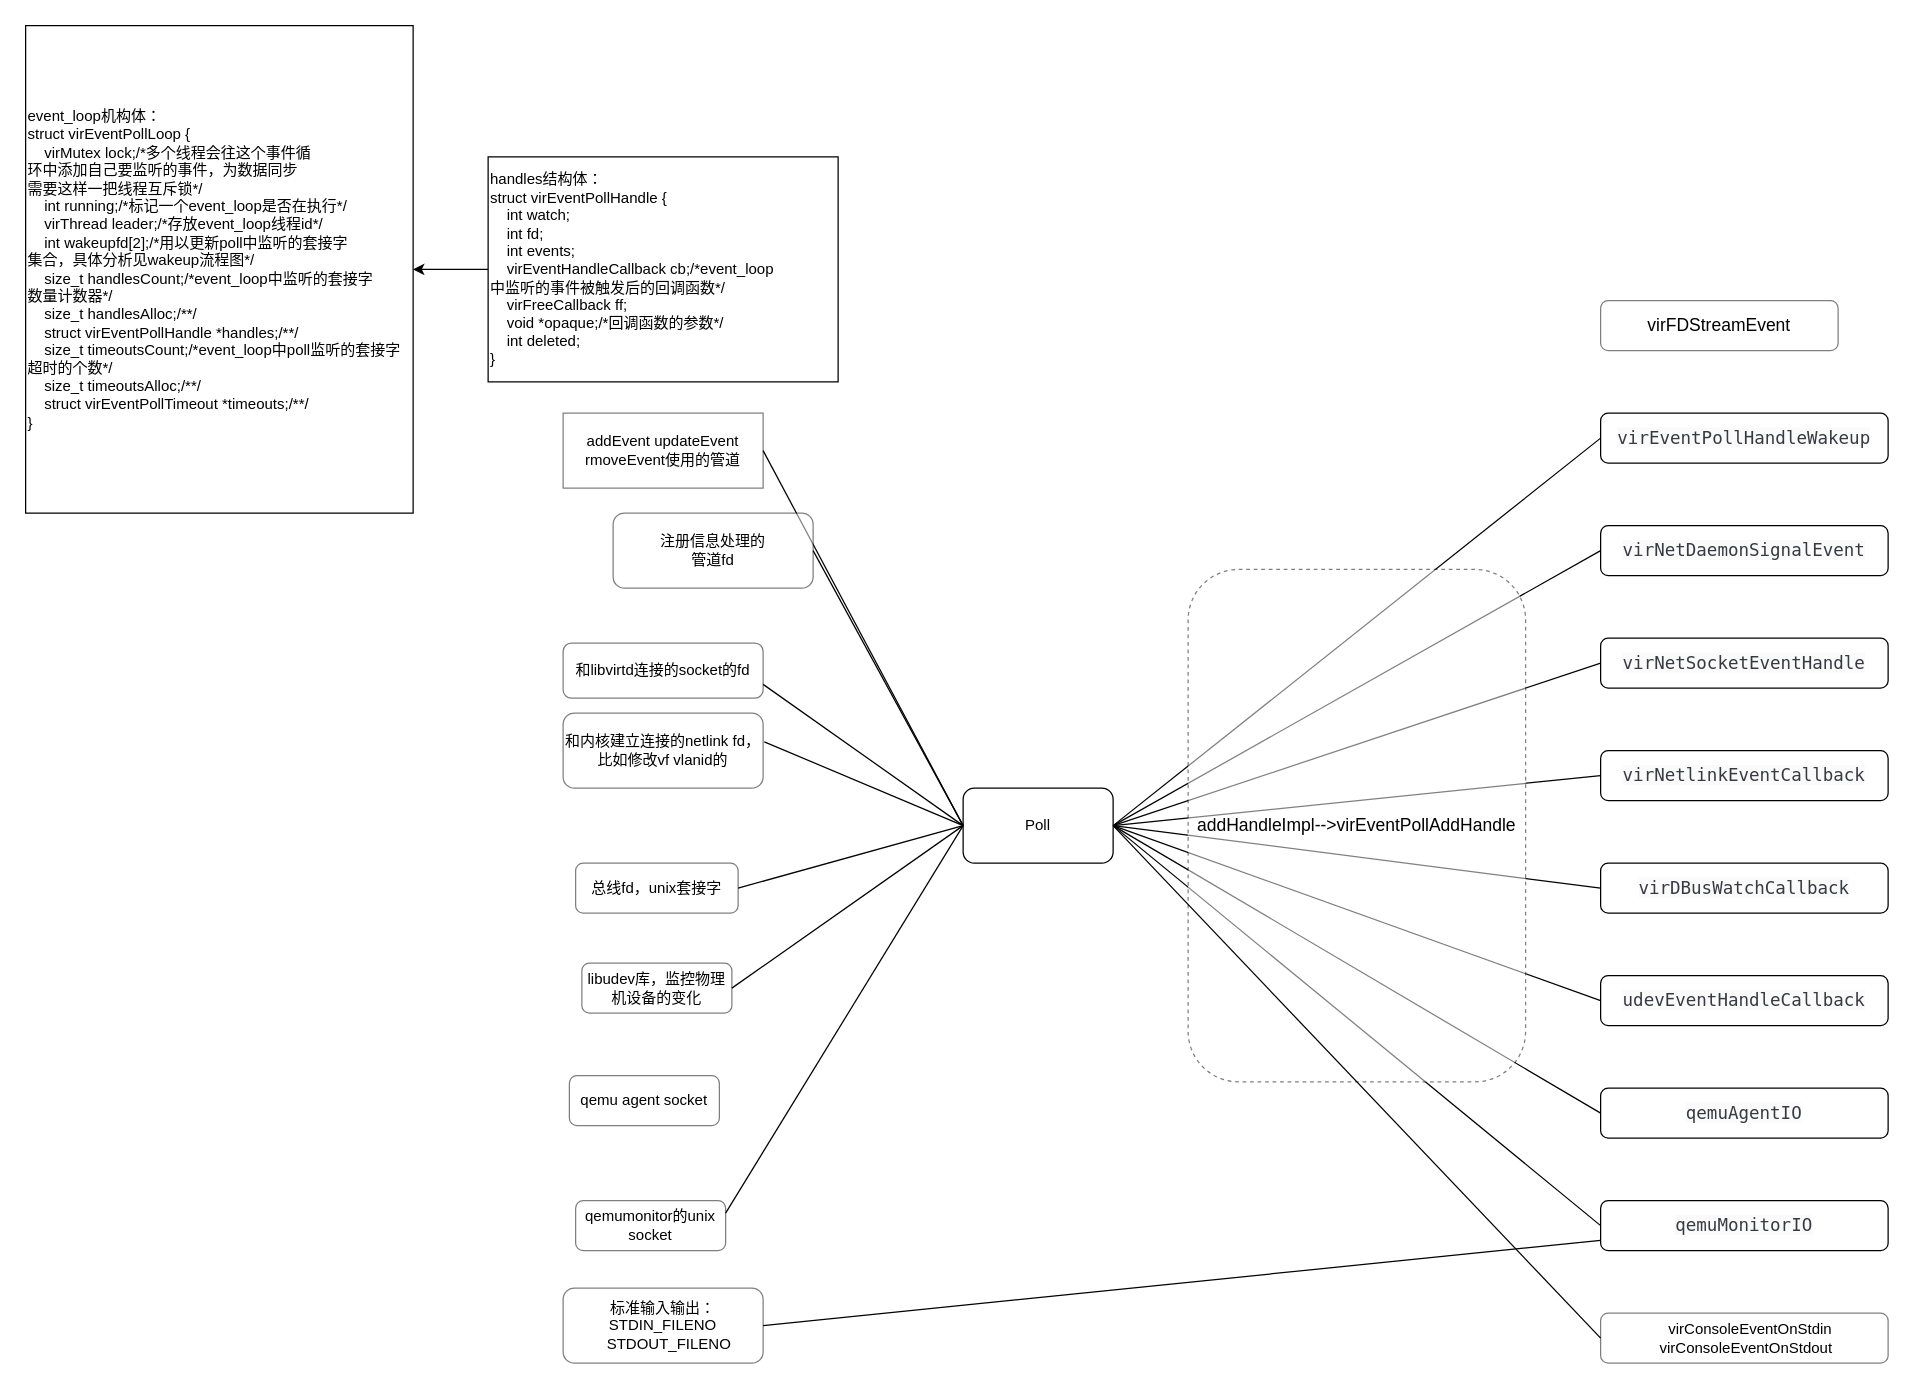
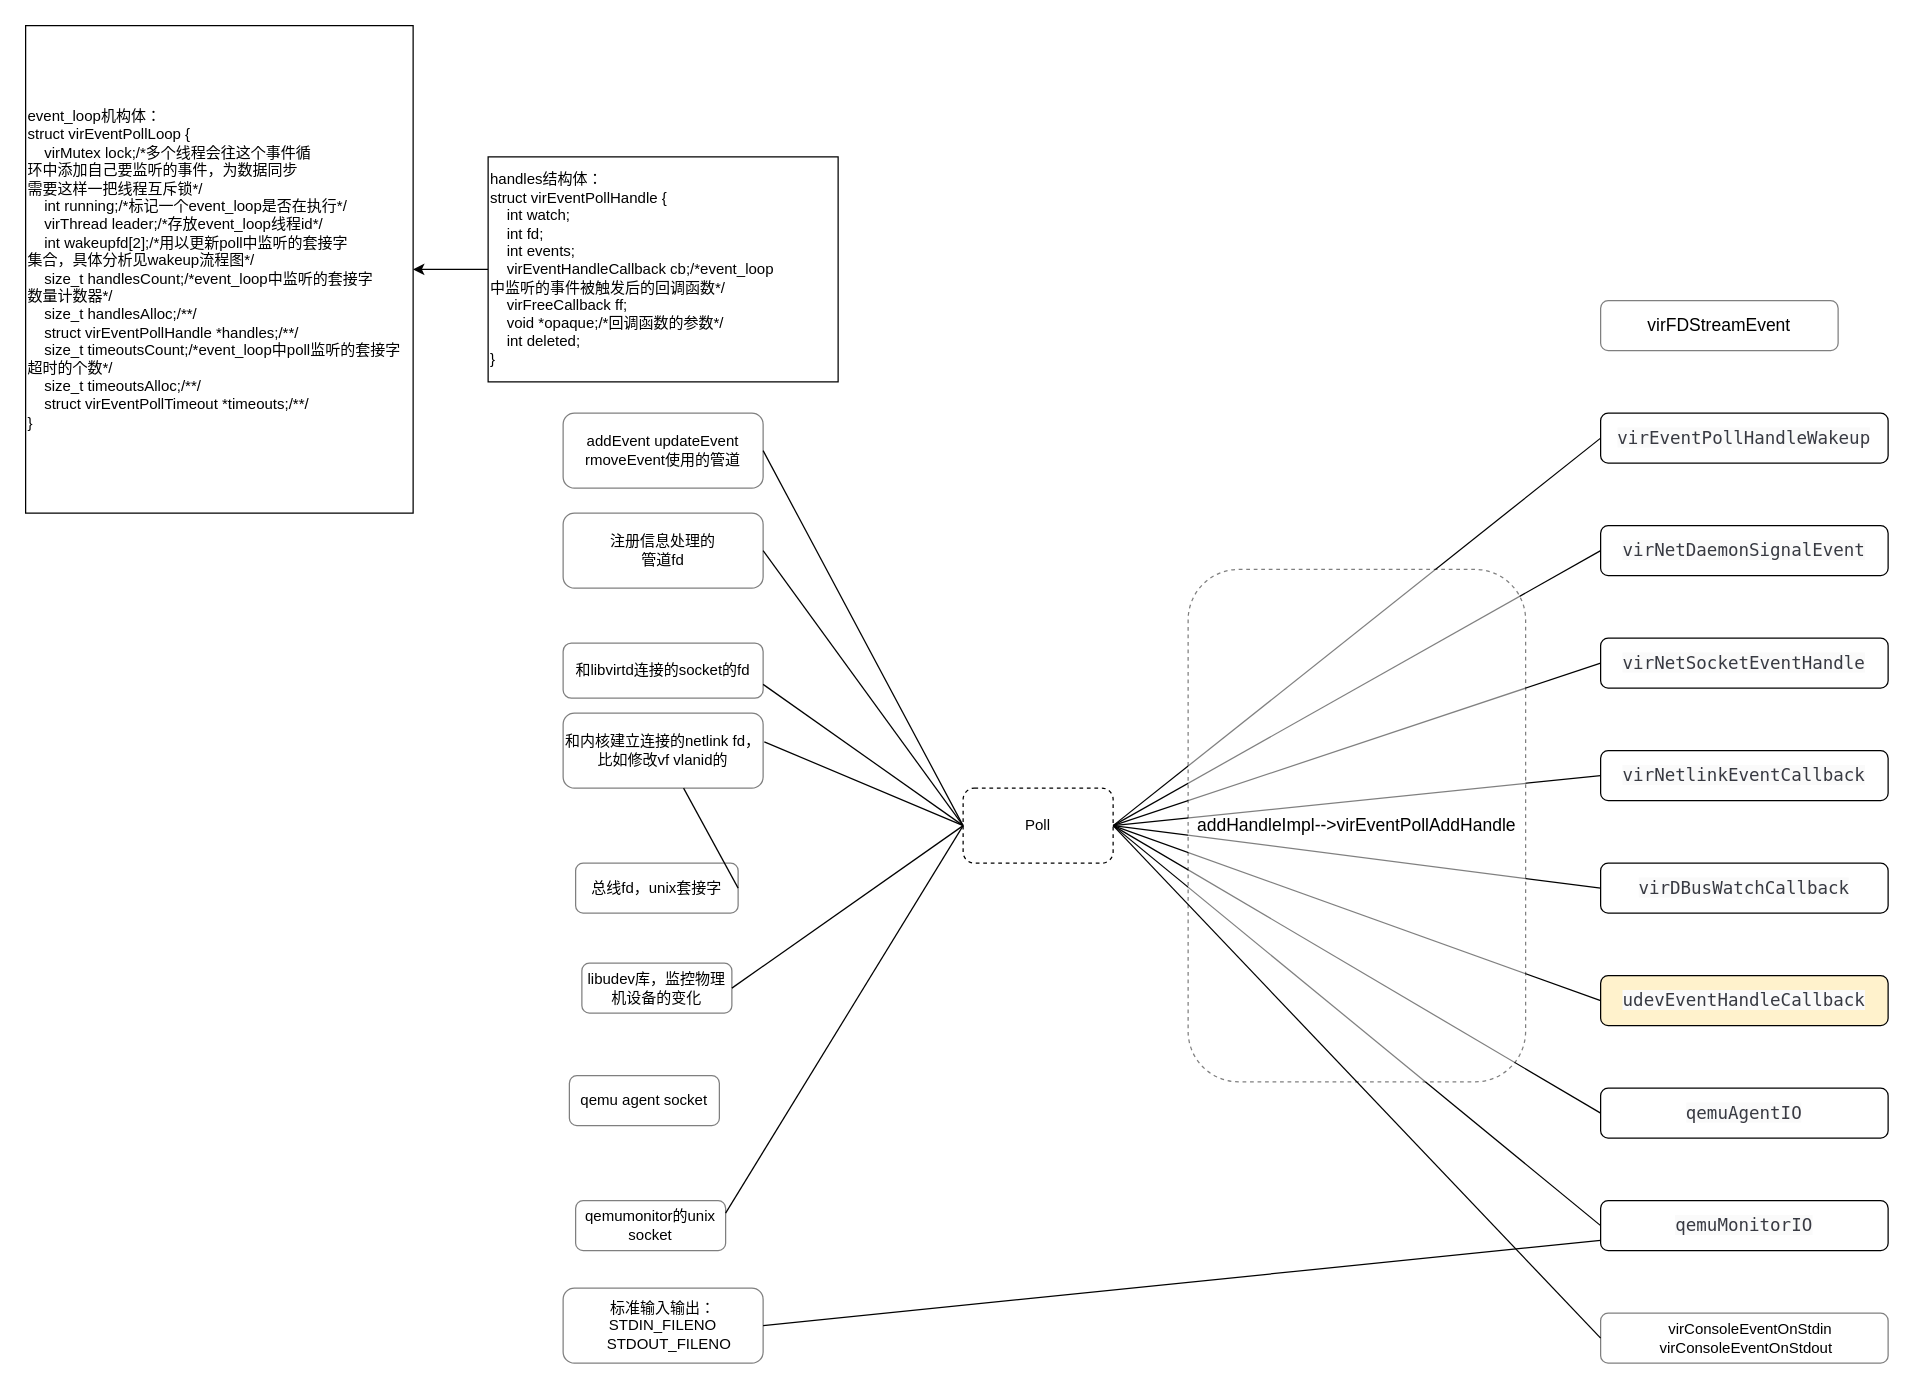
(663, 451) -> (663, 451)
(713, 551) -> (663, 551)
(1038, 826) -> (1038, 826)
(847, 858) -> (711, 839)
(1744, 1001) -> (1744, 1001)
